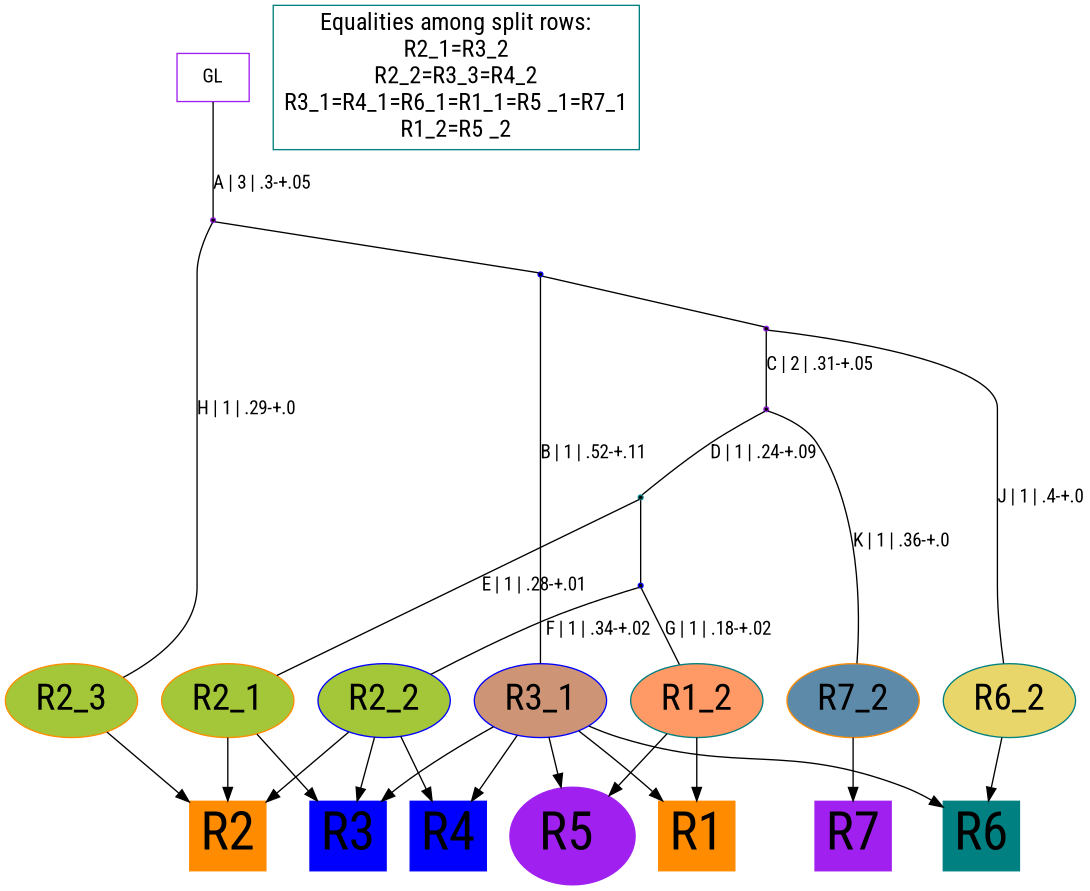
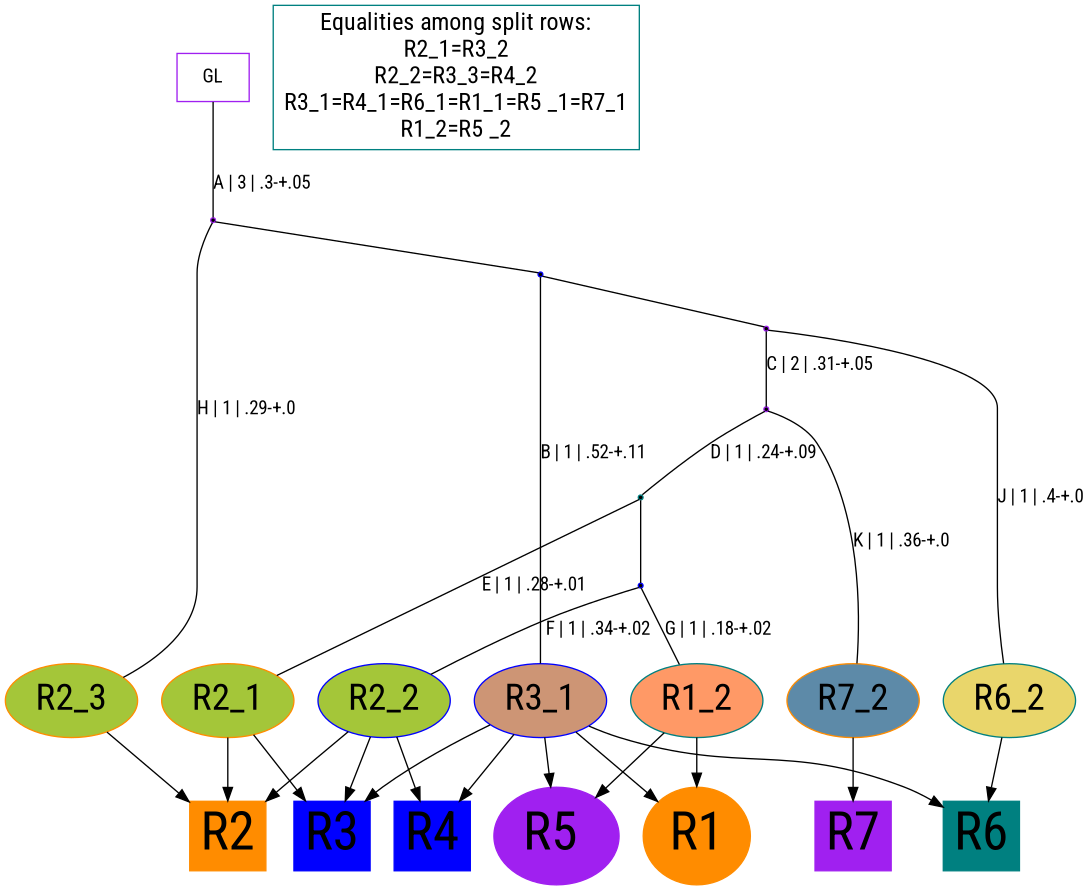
(697, 836) -> (697, 836)
